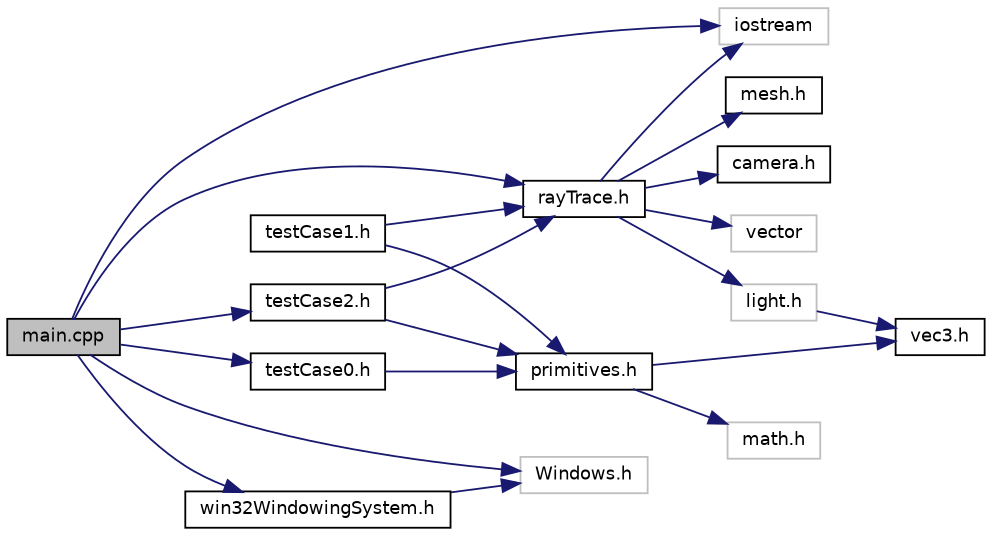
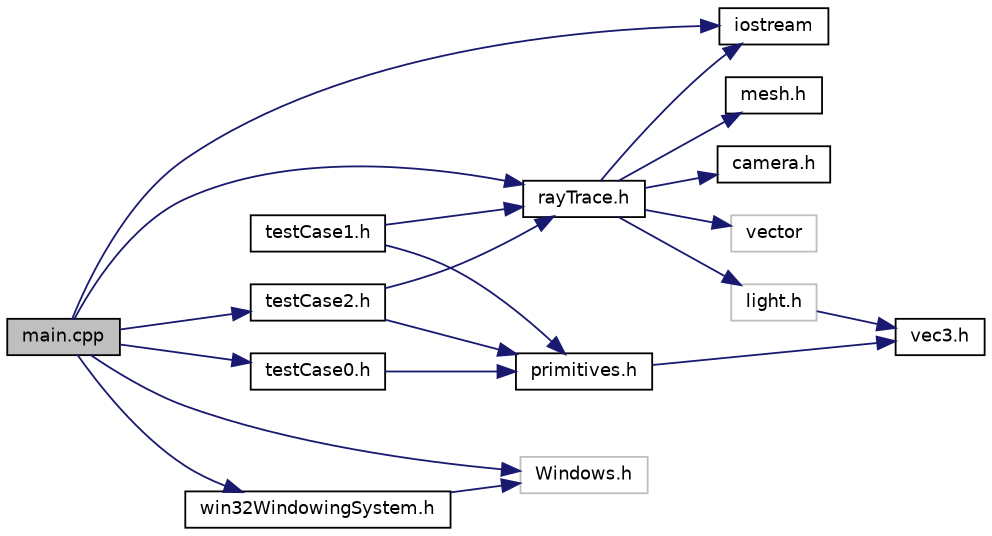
(774, 26) -> (774, 26)
(774, 441) -> none
